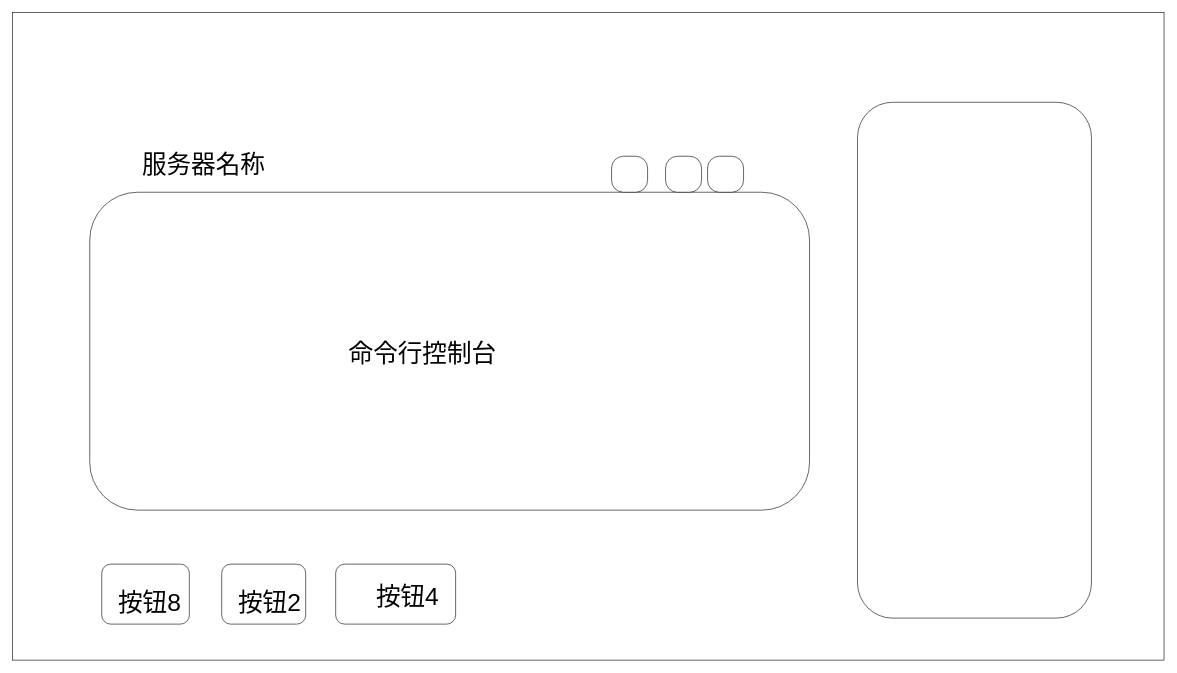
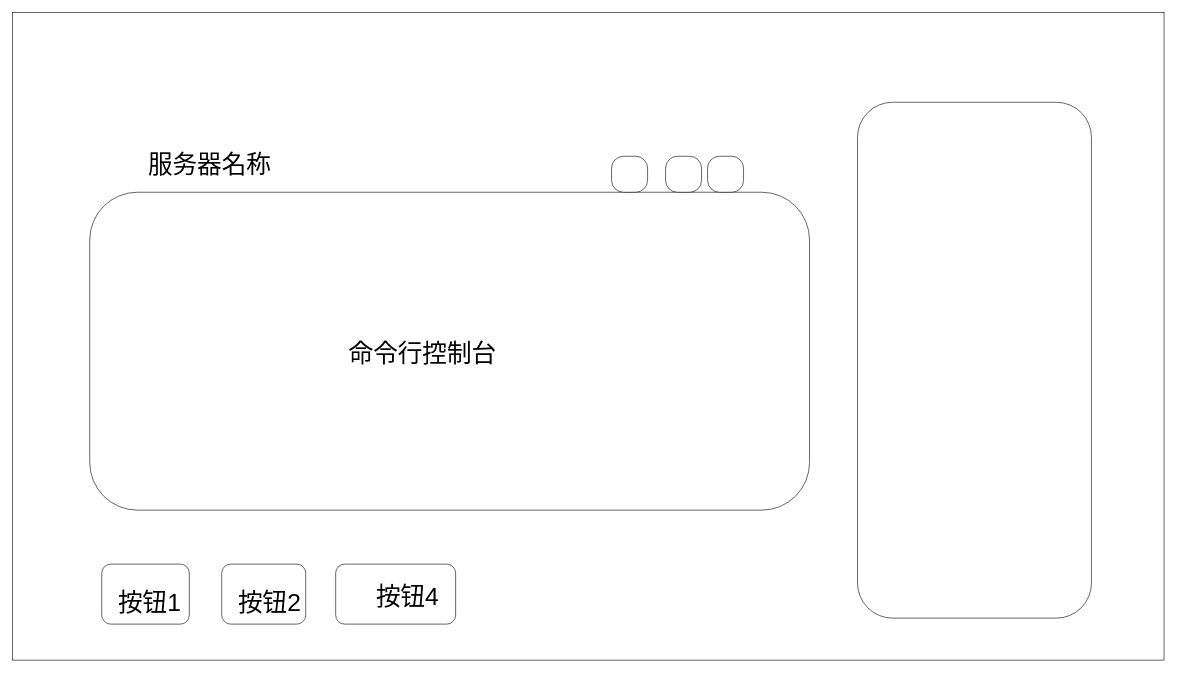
(204, 165) -> (210, 165)
(150, 603) -> (150, 603)
